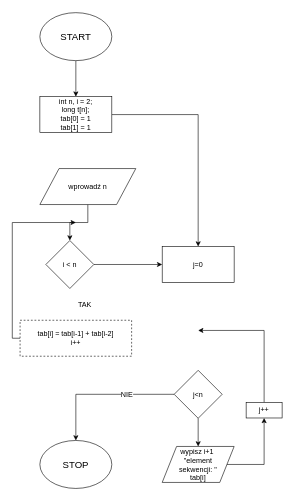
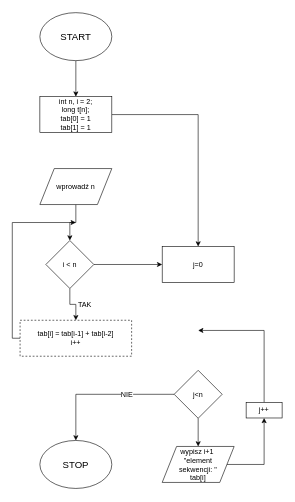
(88, 186) -> (76, 186)
none -> (76, 306)
